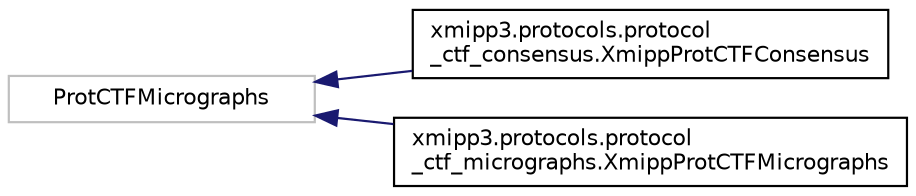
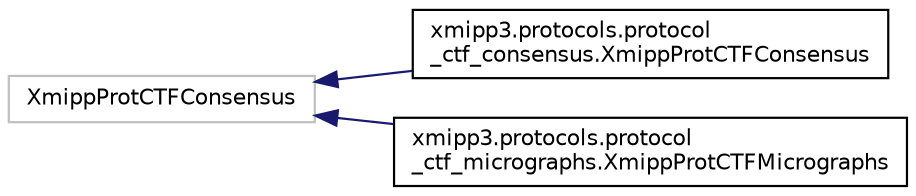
(162, 99) -> (162, 99)
